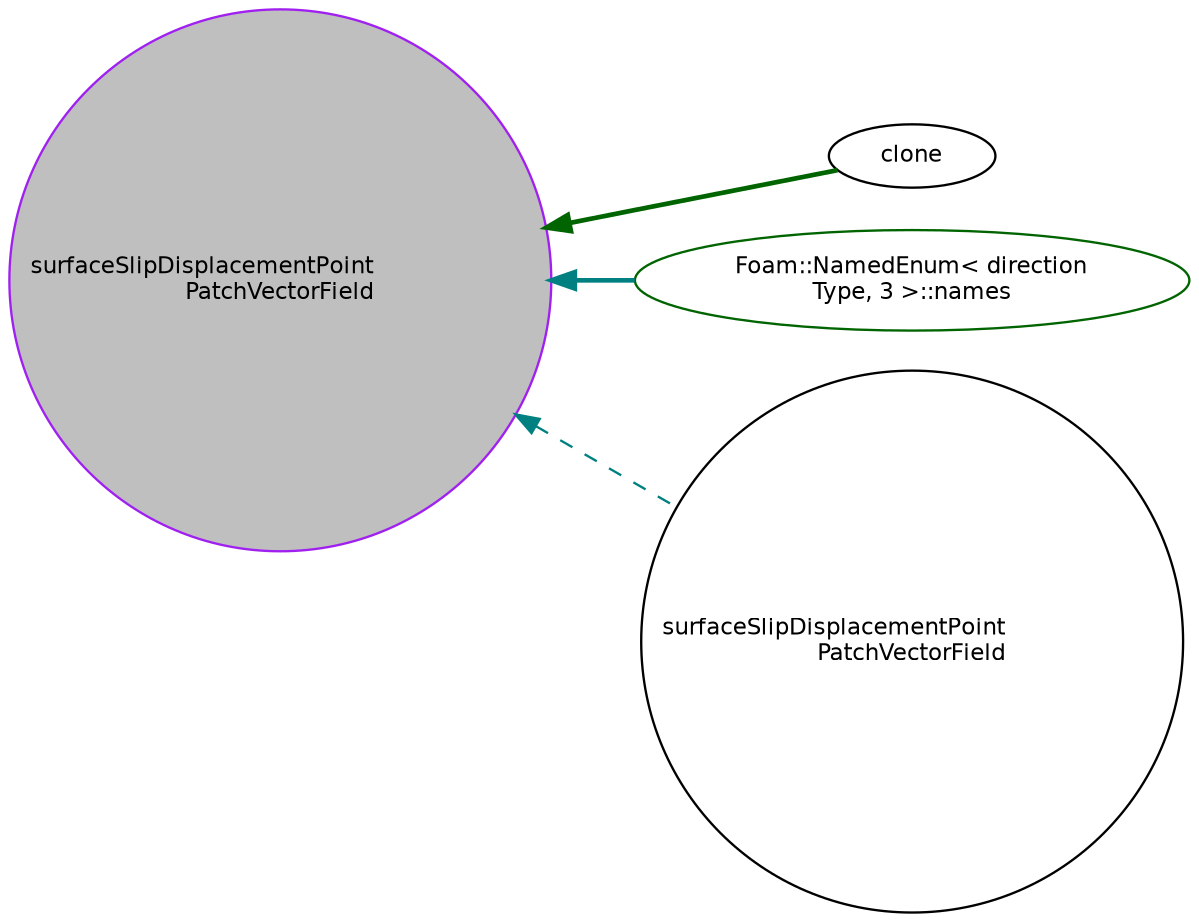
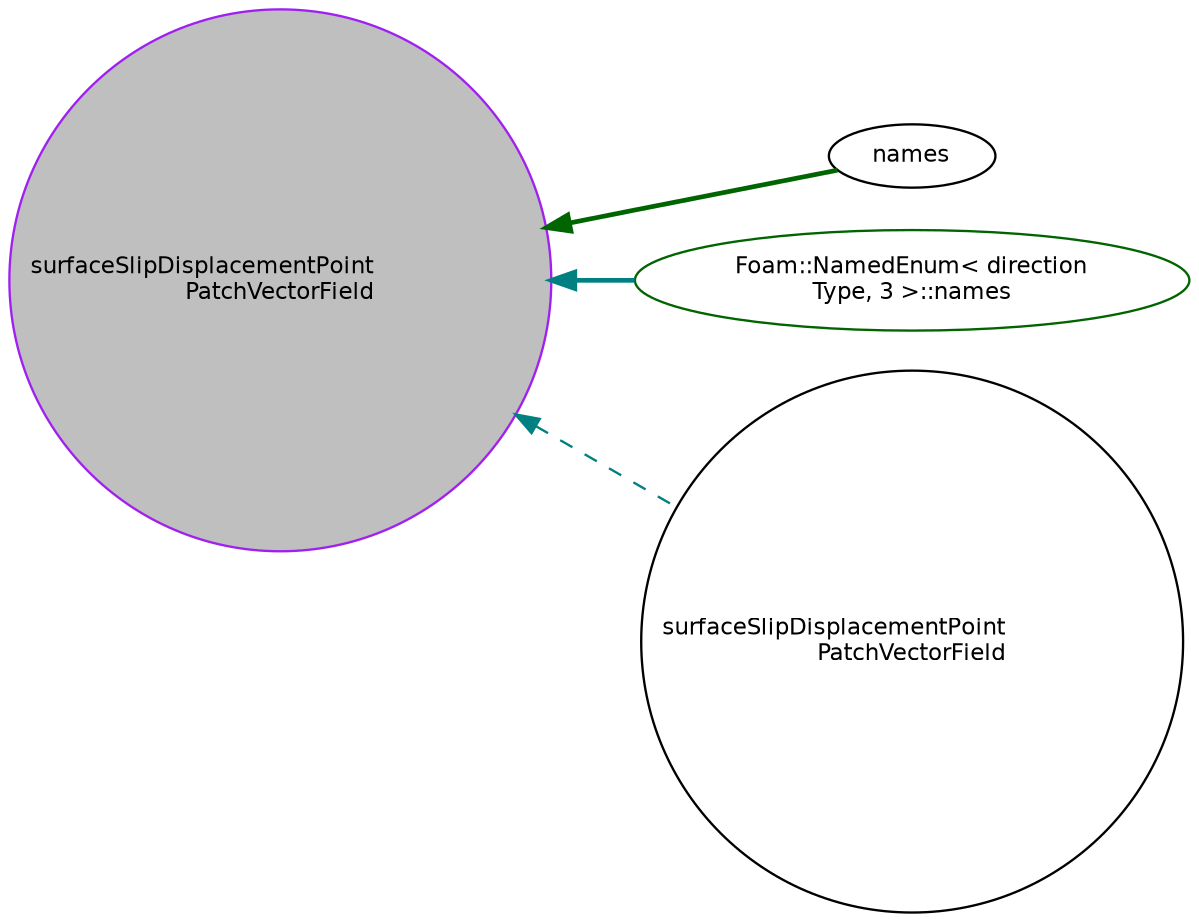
(912, 156) -> (912, 156)
